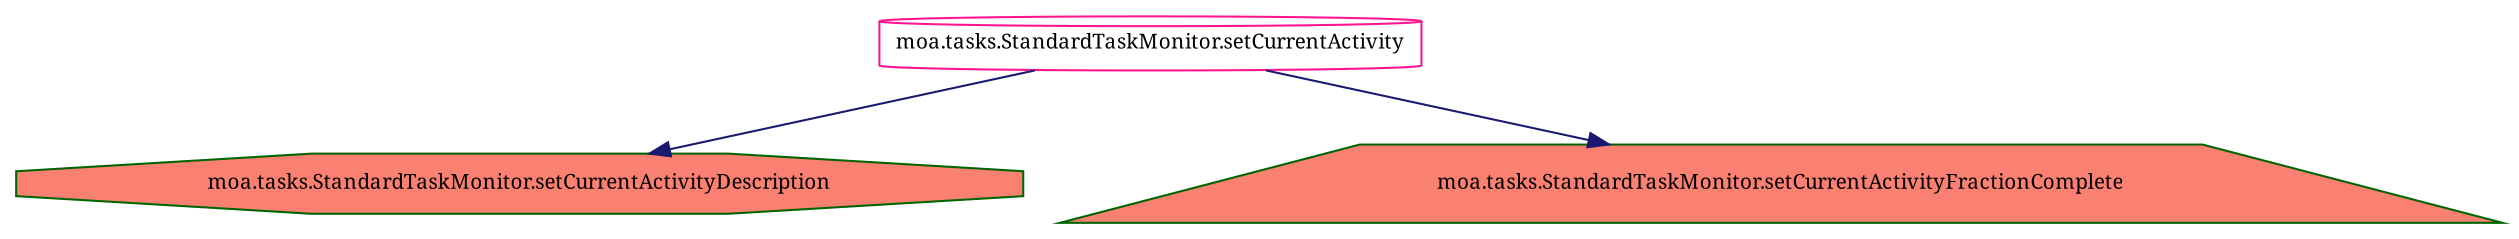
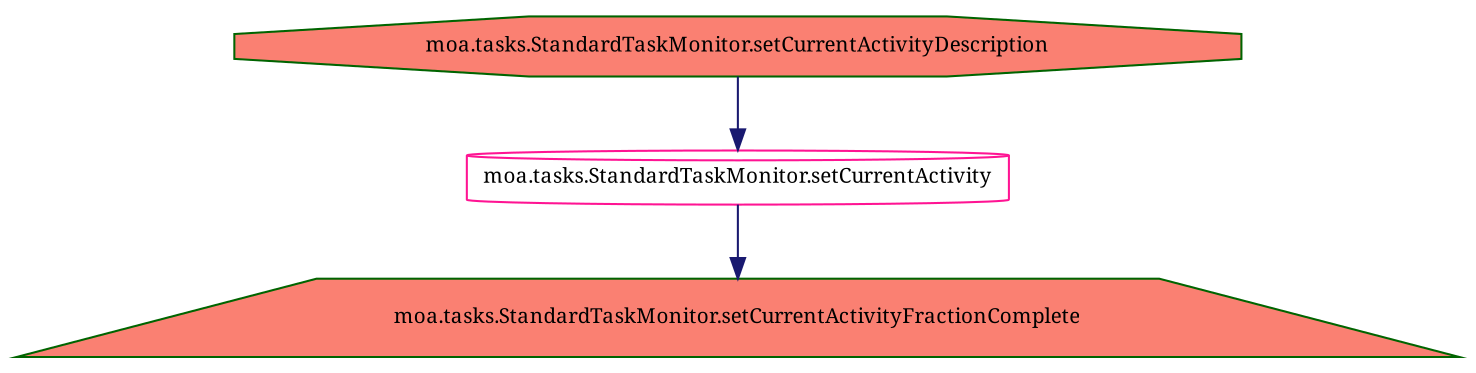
(852, 110) -> (738, 103)
